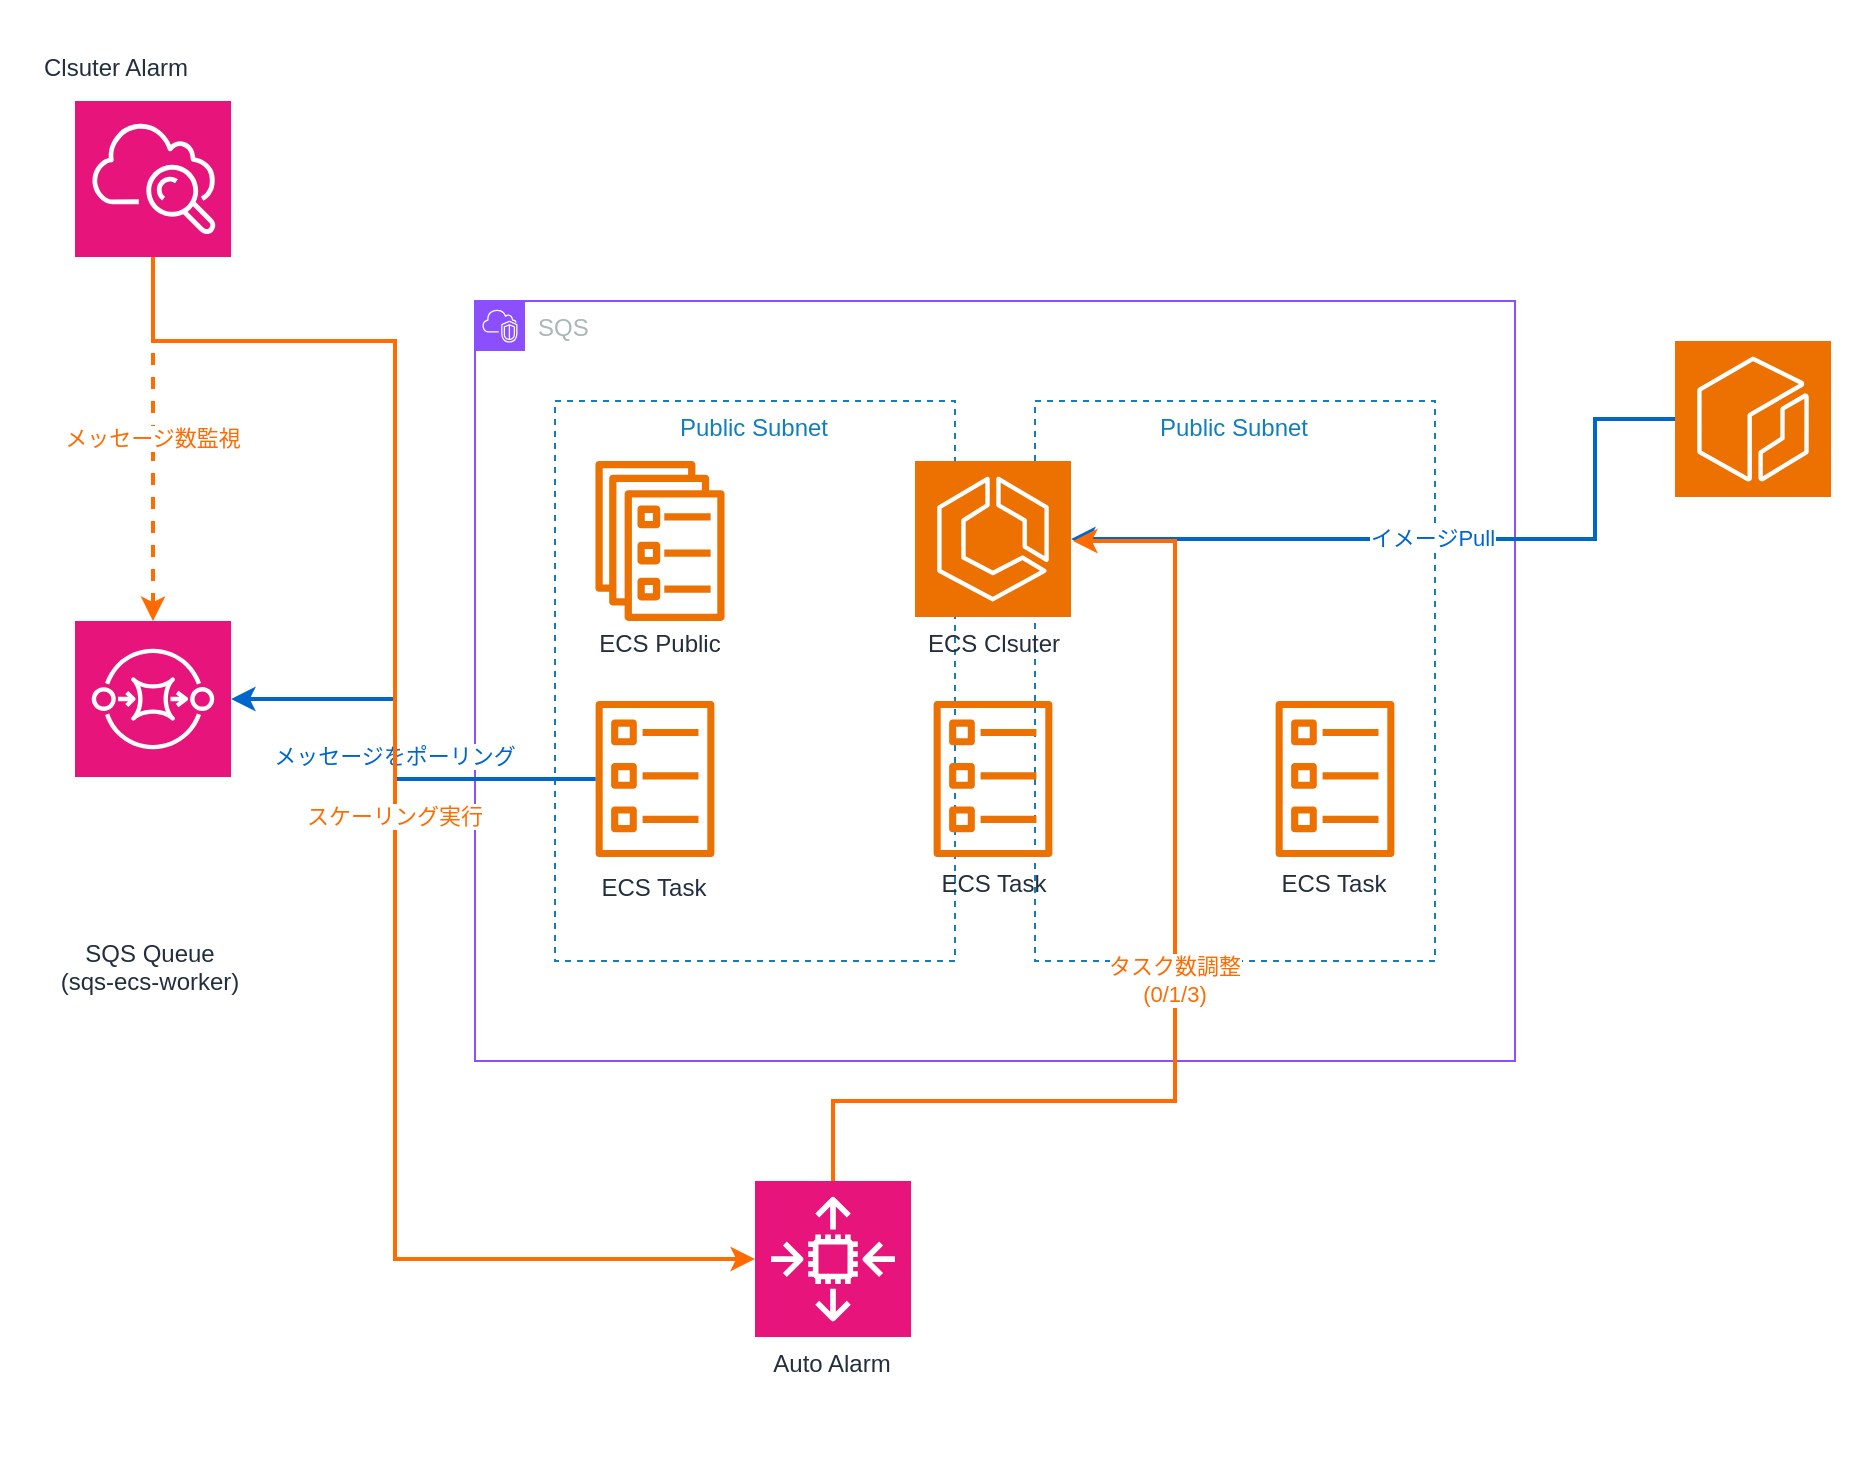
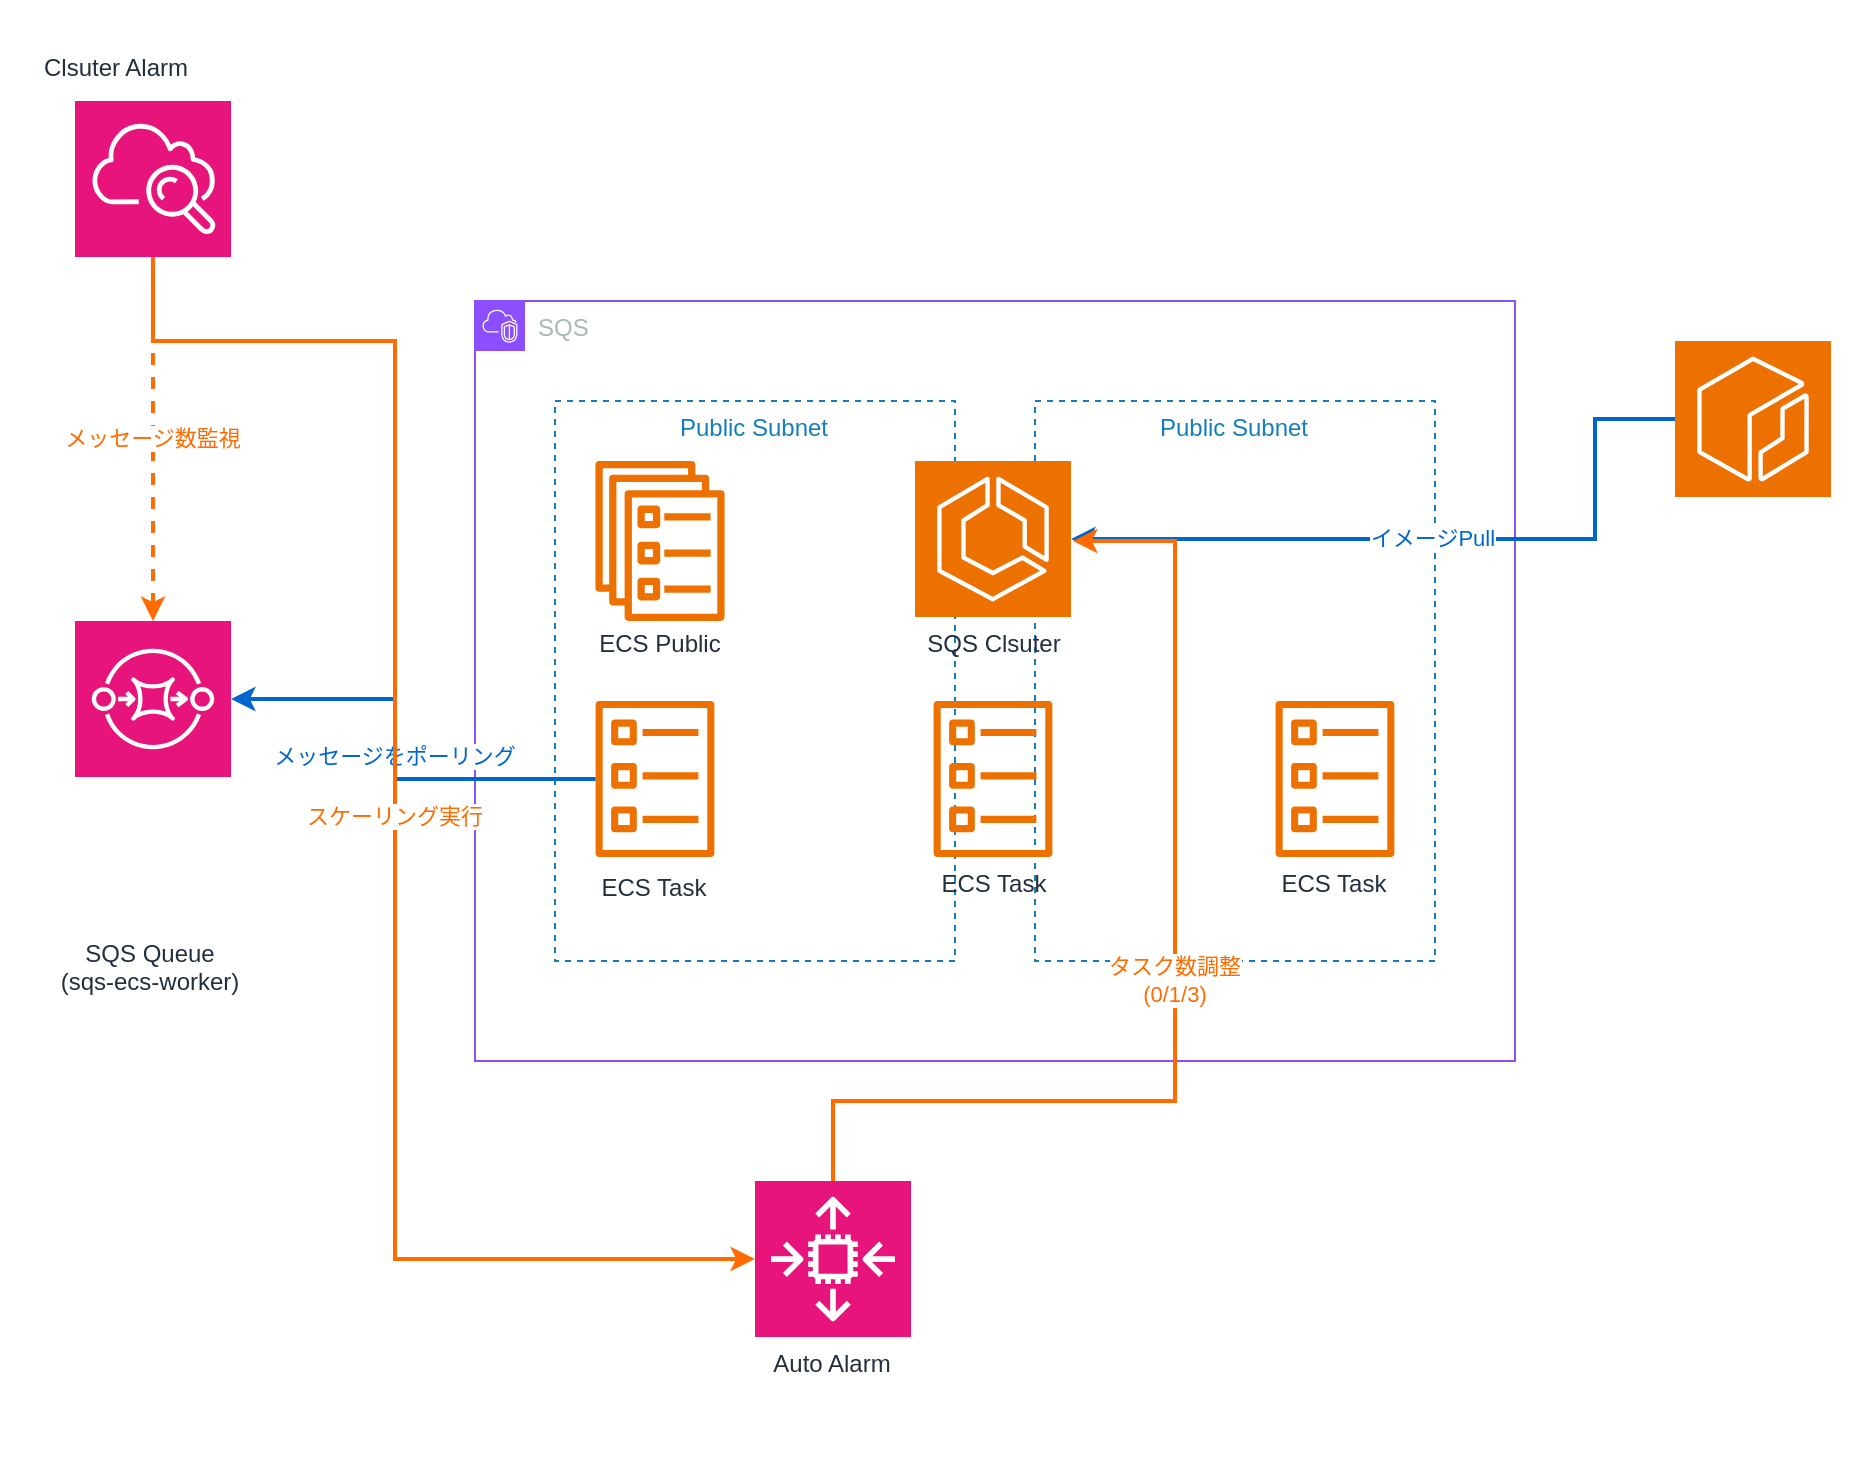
(995, 645) -> (995, 645)
